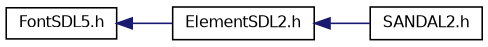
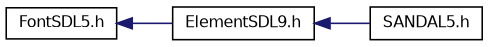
(243, 23) -> (243, 23)
(426, 23) -> (426, 23)
